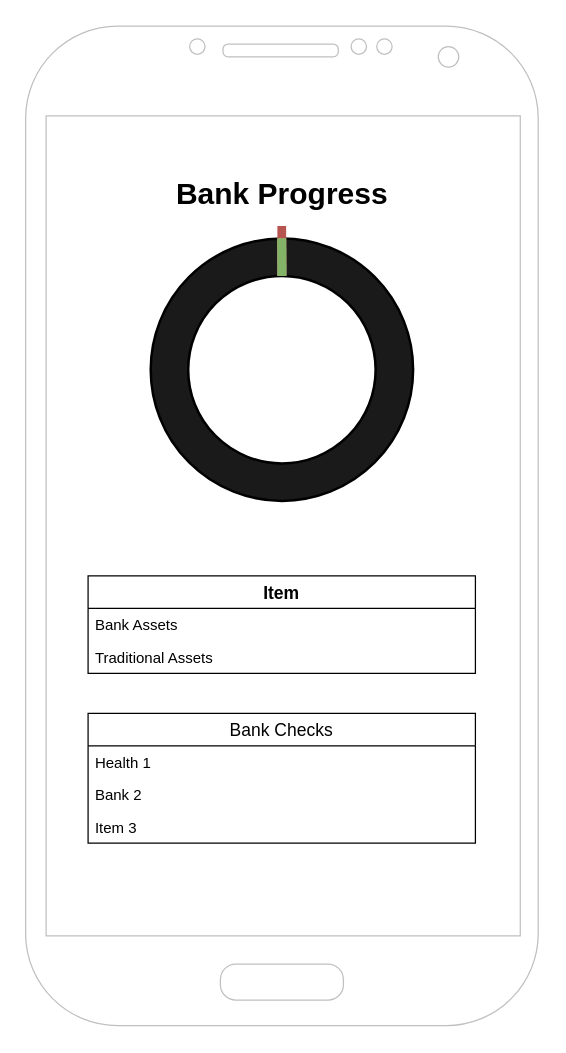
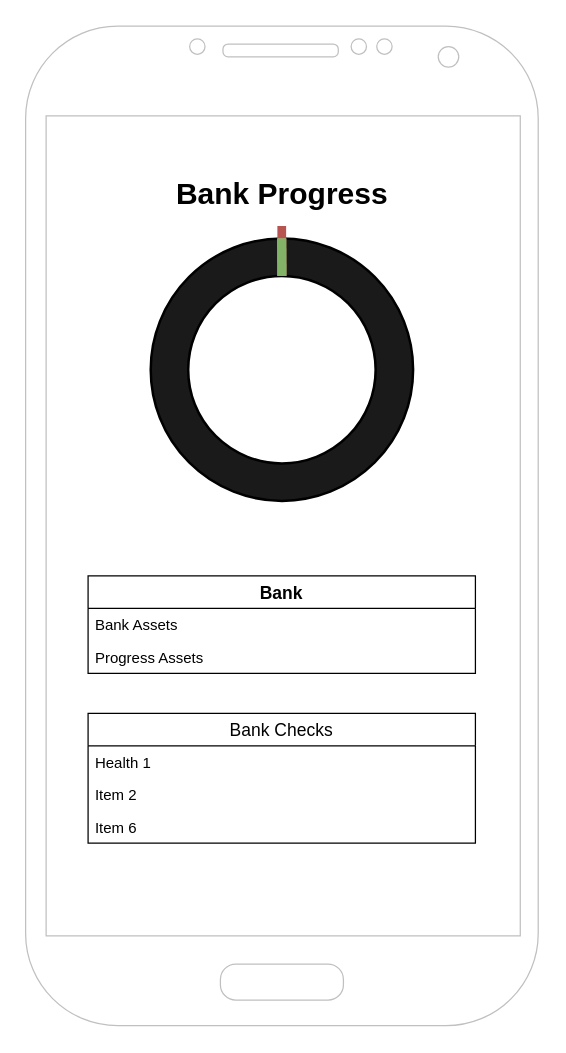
(281, 593) -> (281, 593)
(163, 658) -> (156, 658)
(118, 795) -> (118, 795)
(118, 828) -> (118, 828)
